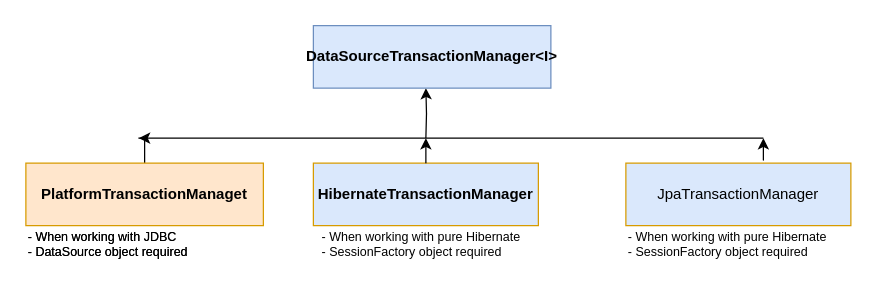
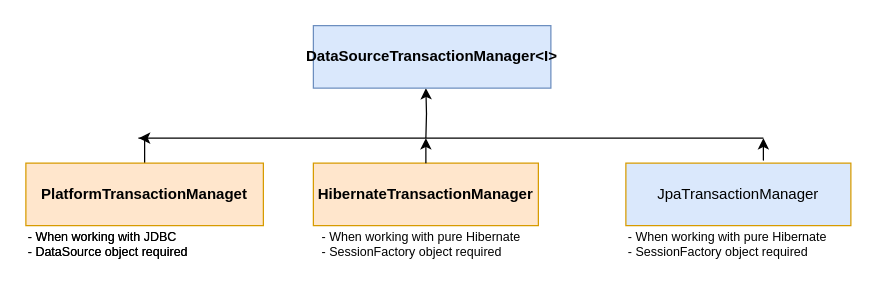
(426, 194) -> (426, 194)
